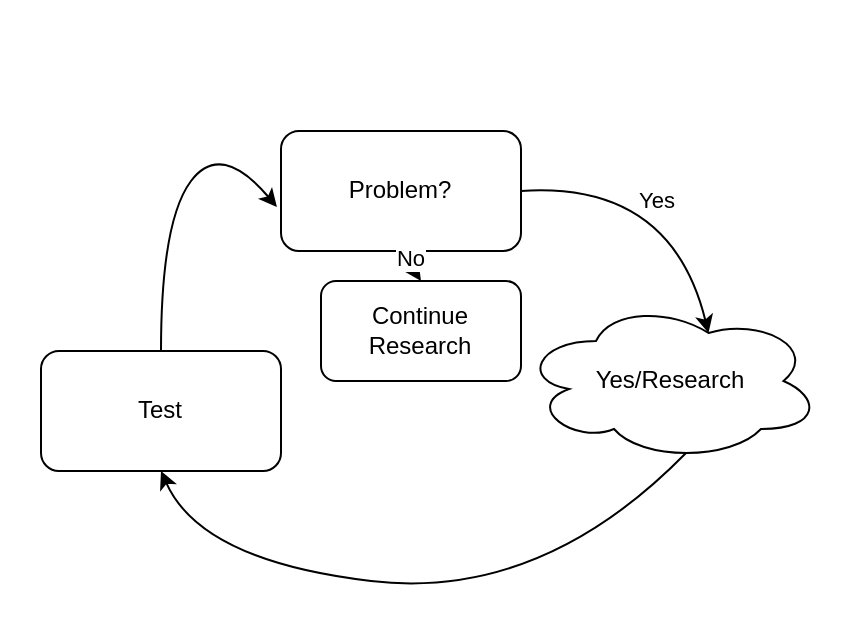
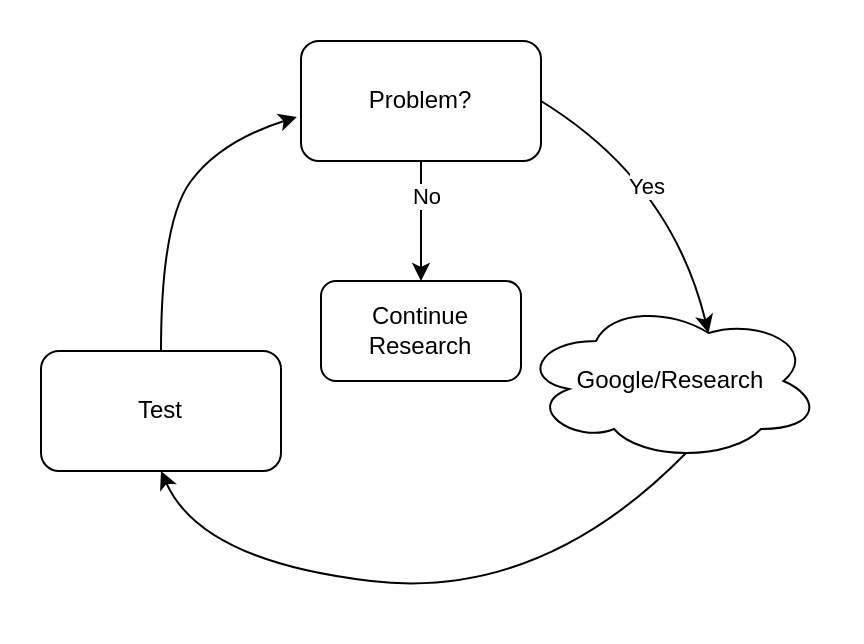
(401, 191) -> (421, 101)
(671, 381) -> (671, 381)
